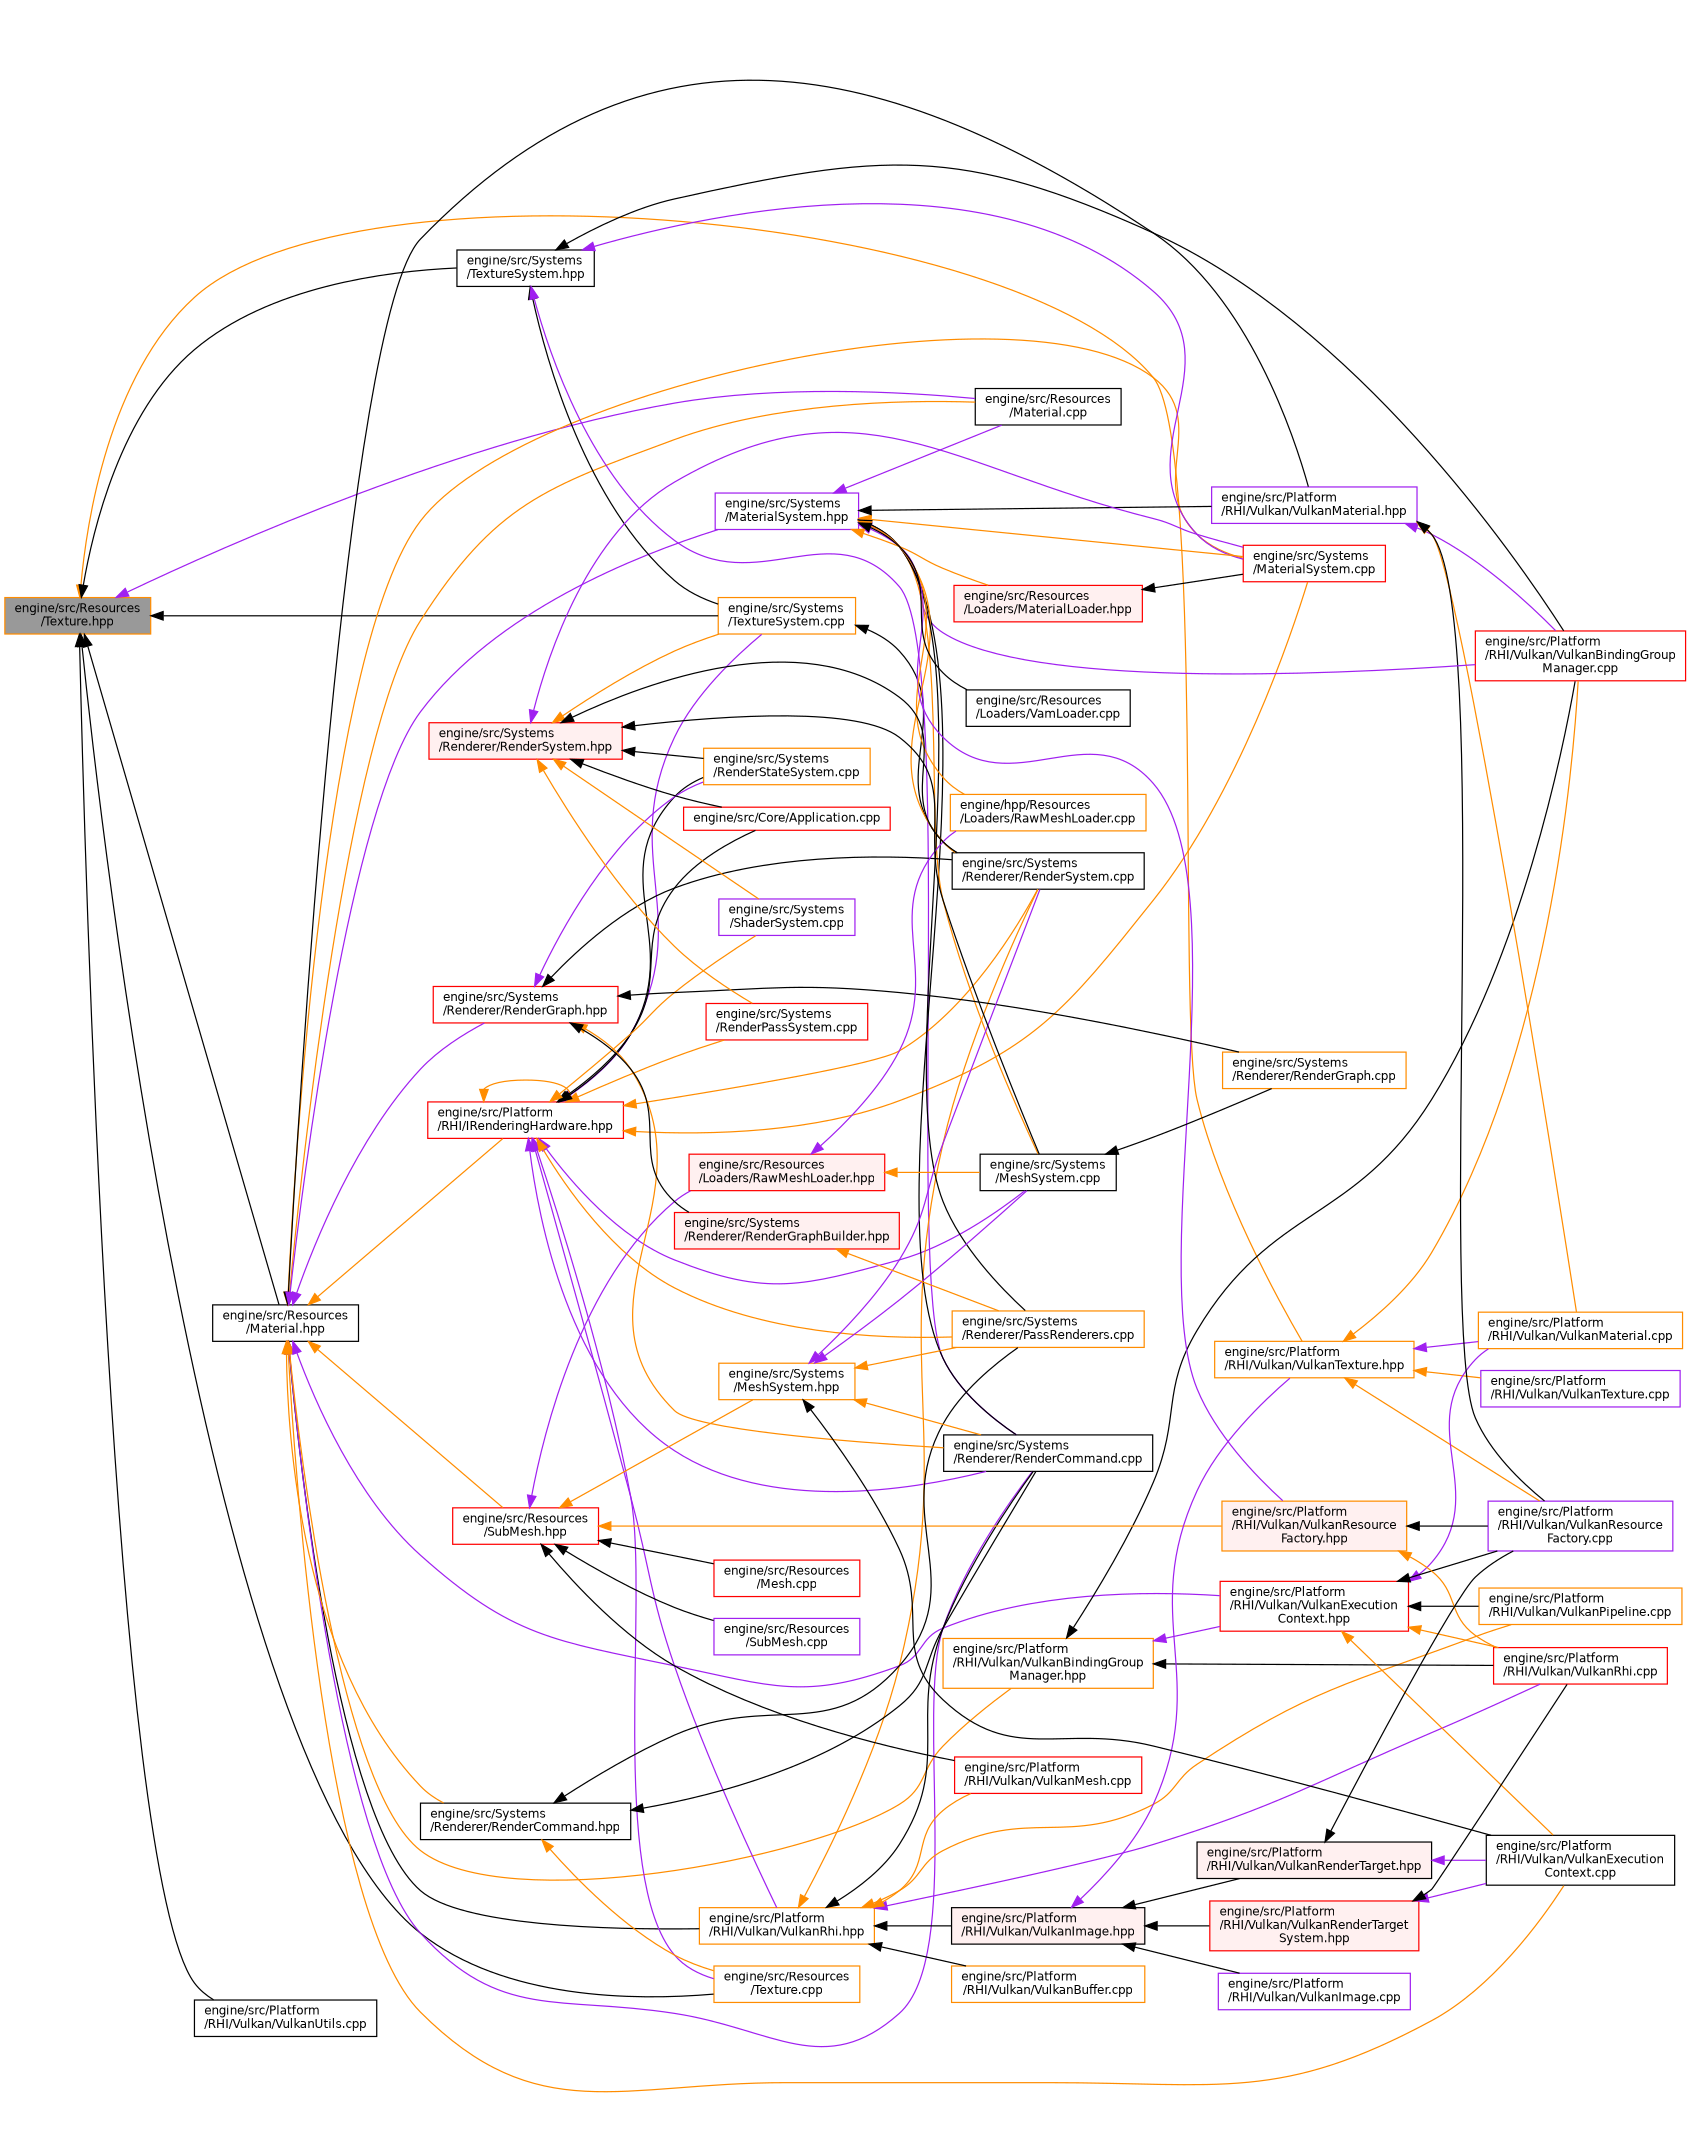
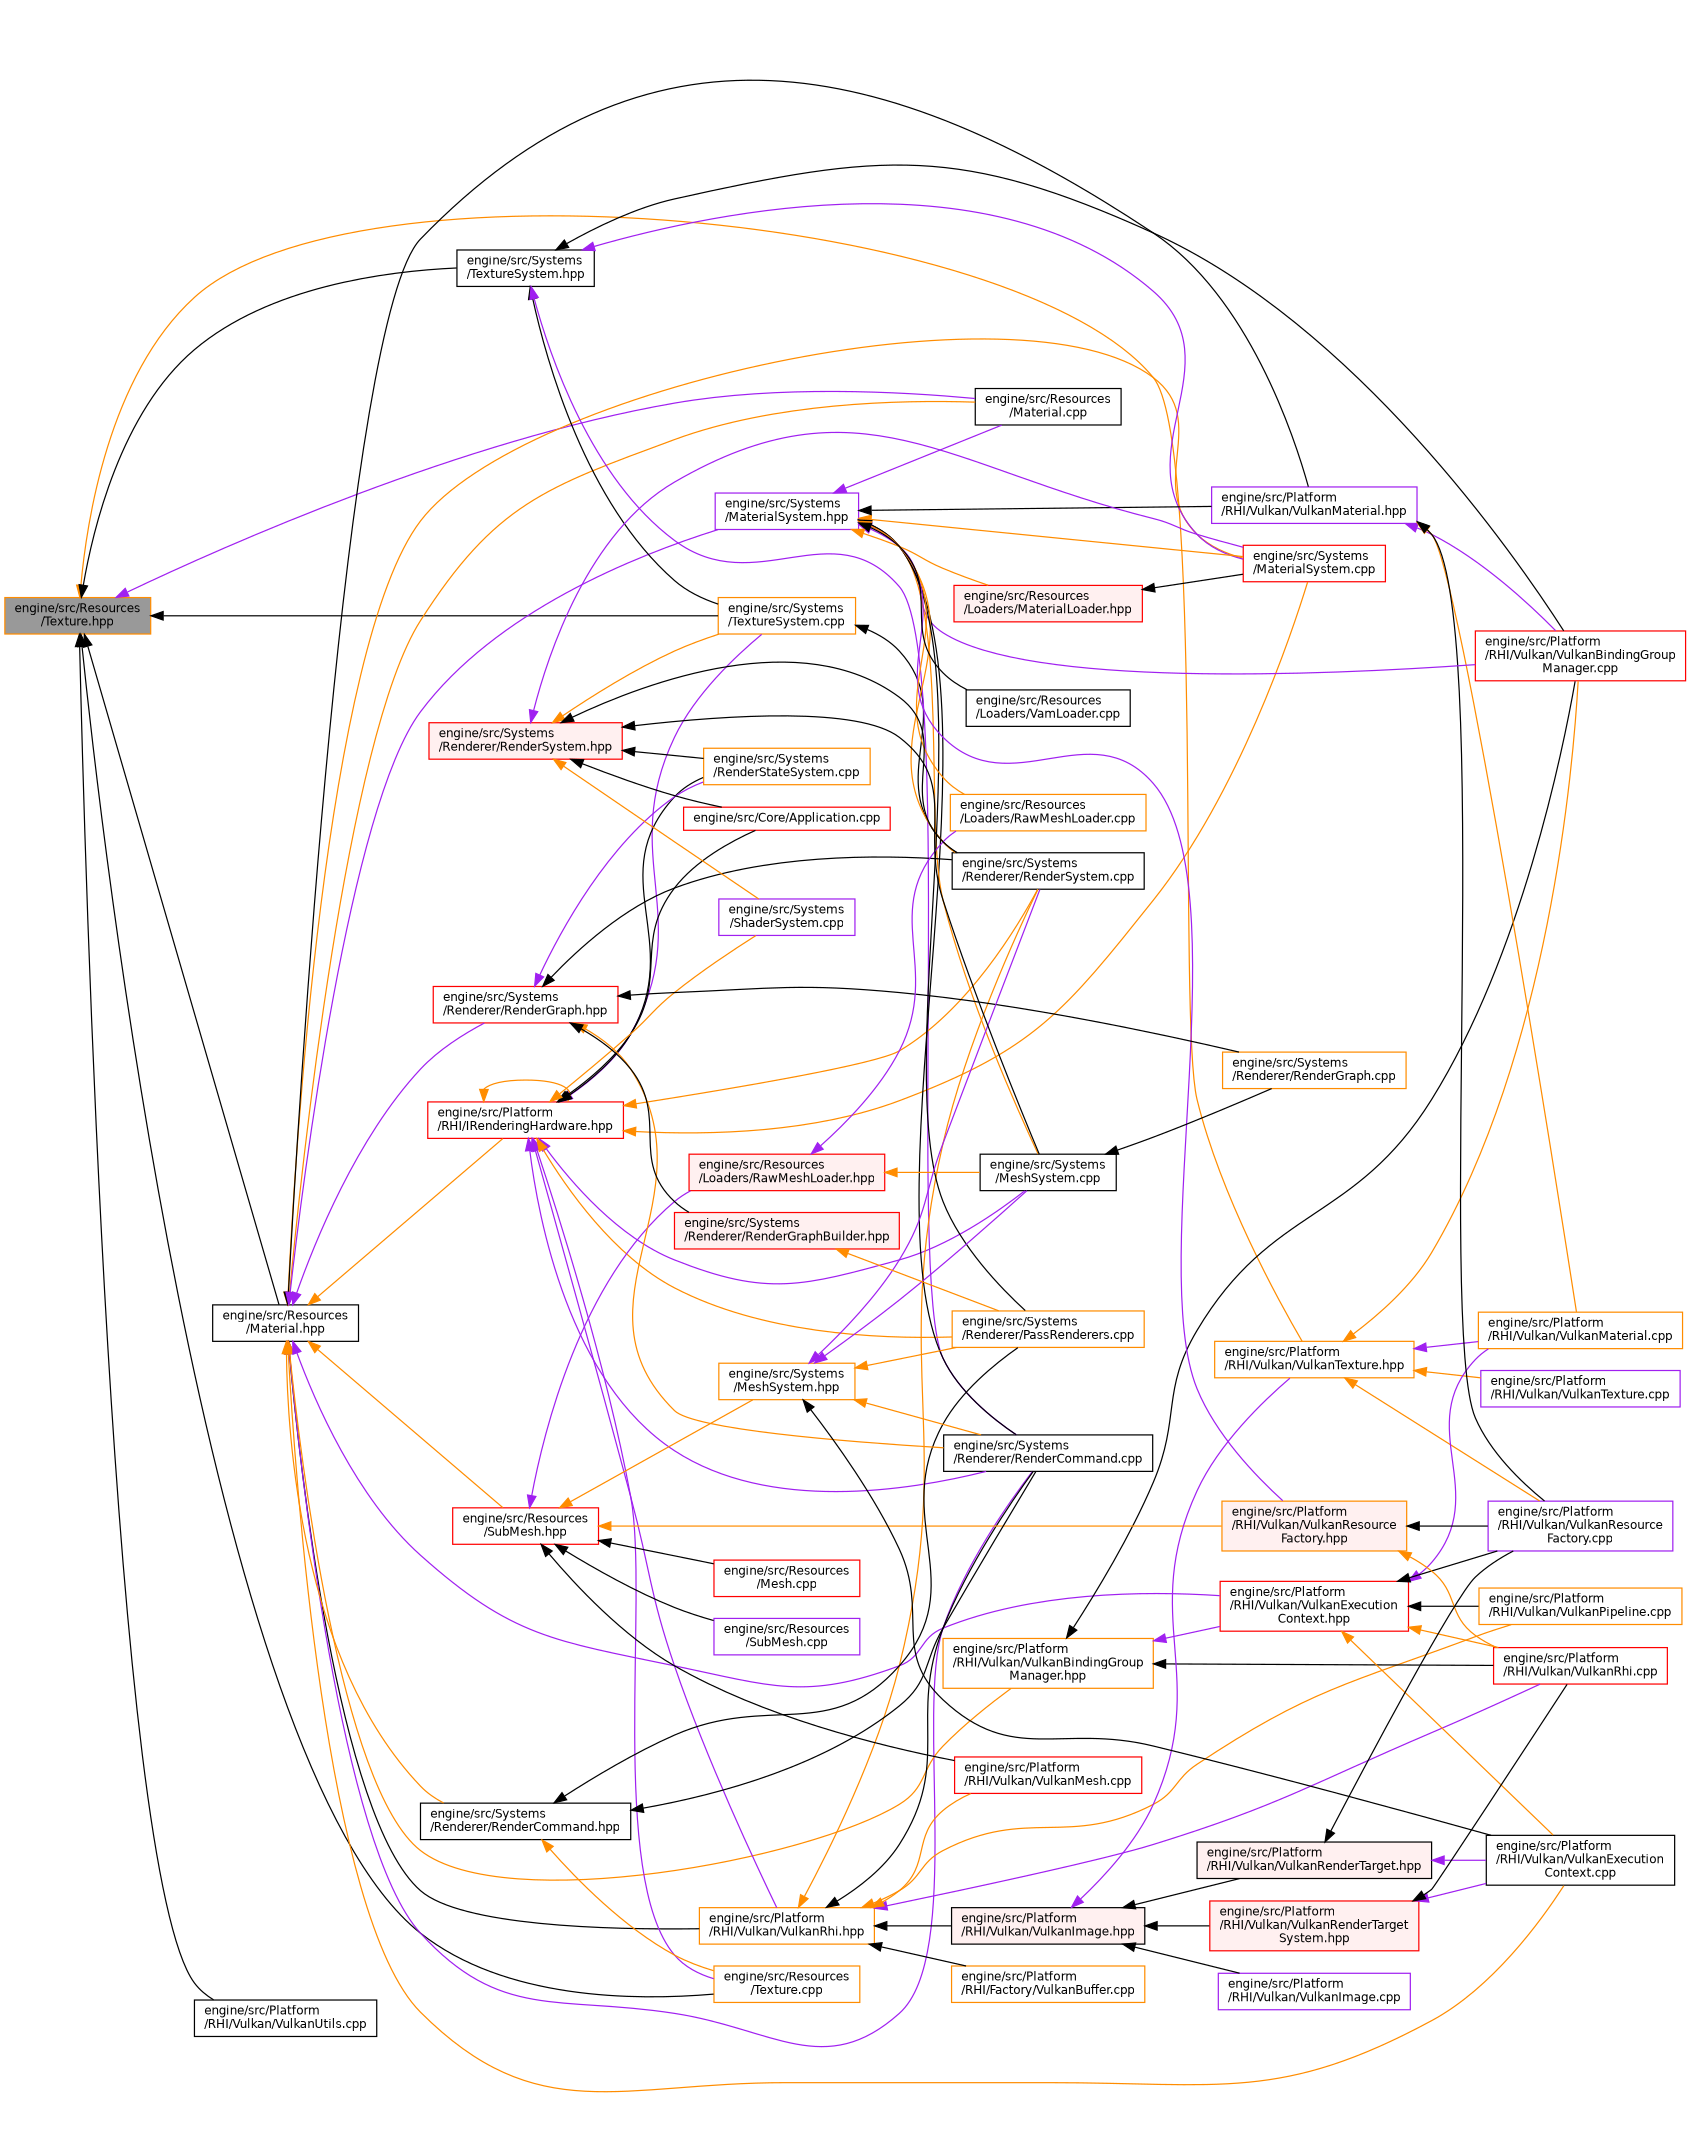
(1048, 813) -> (1048, 813)
(787, 1022) -> none
(1048, 1984) -> (1048, 1984)
